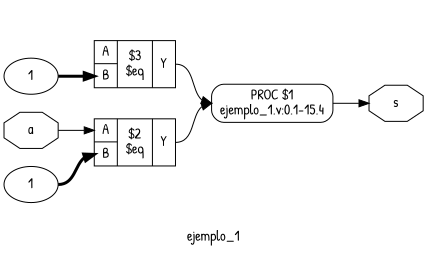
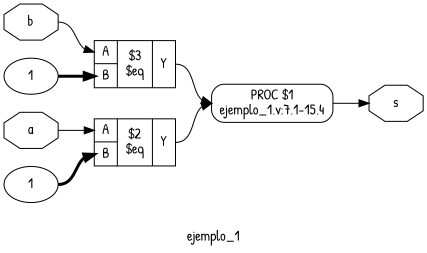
none -> (31, 22)
(272, 103) -> (272, 103)
